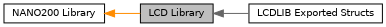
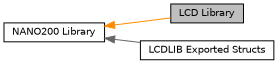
(236, 13) -> (127, 41)
